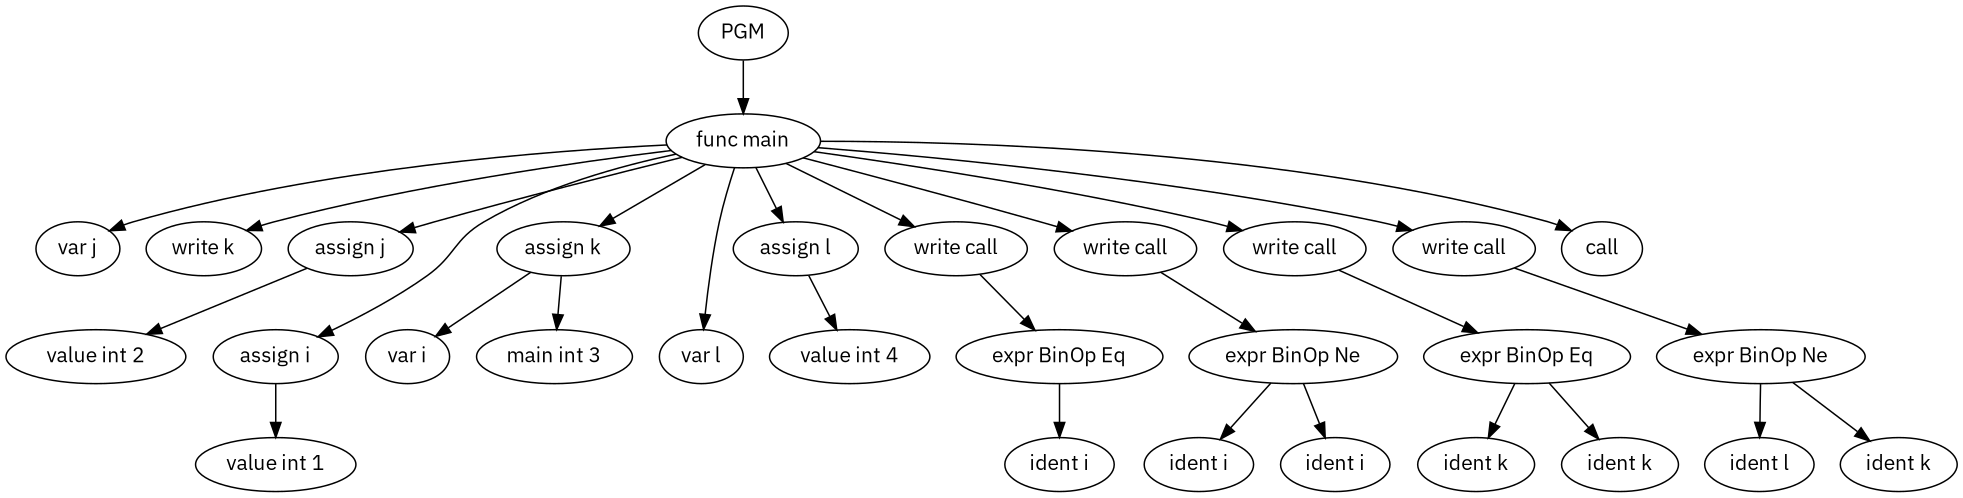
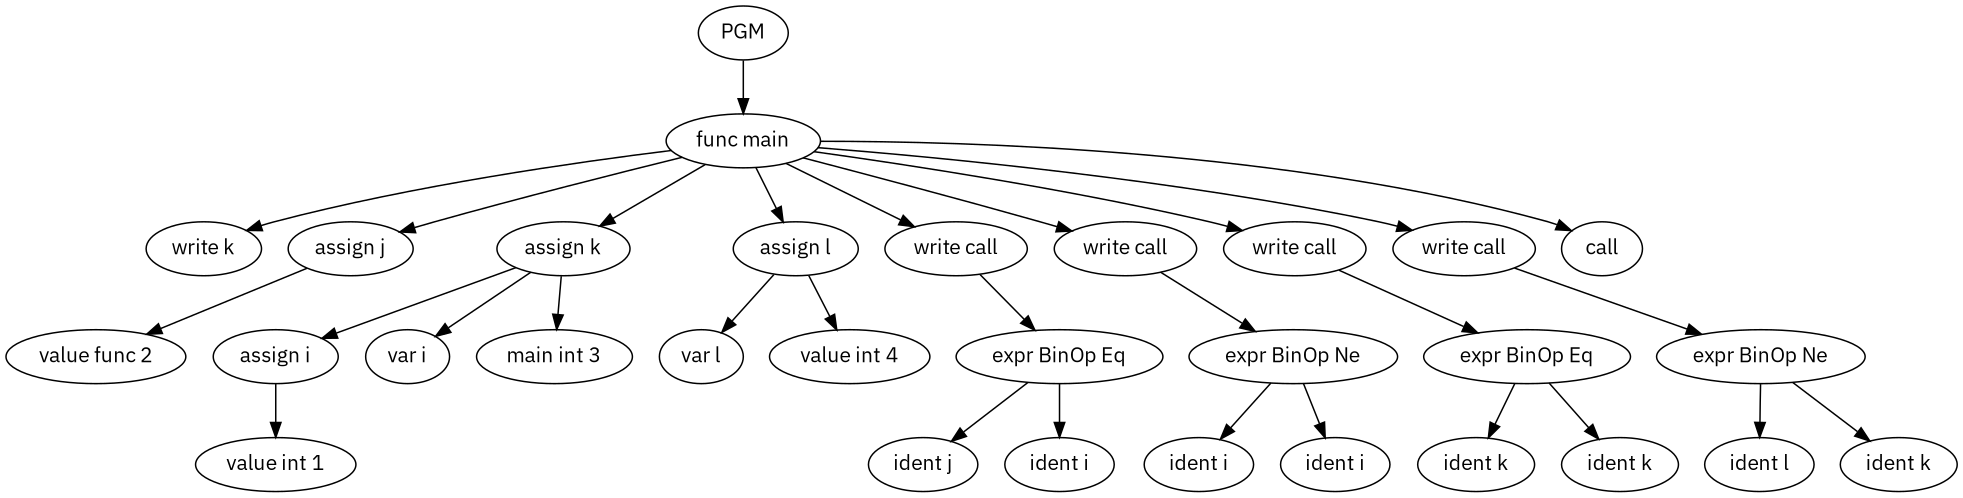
(491, 218) -> (426, 300)
(716, 240) -> (753, 298)
(78, 249) -> none
(96, 357) -> (96, 357)
none -> (923, 465)
